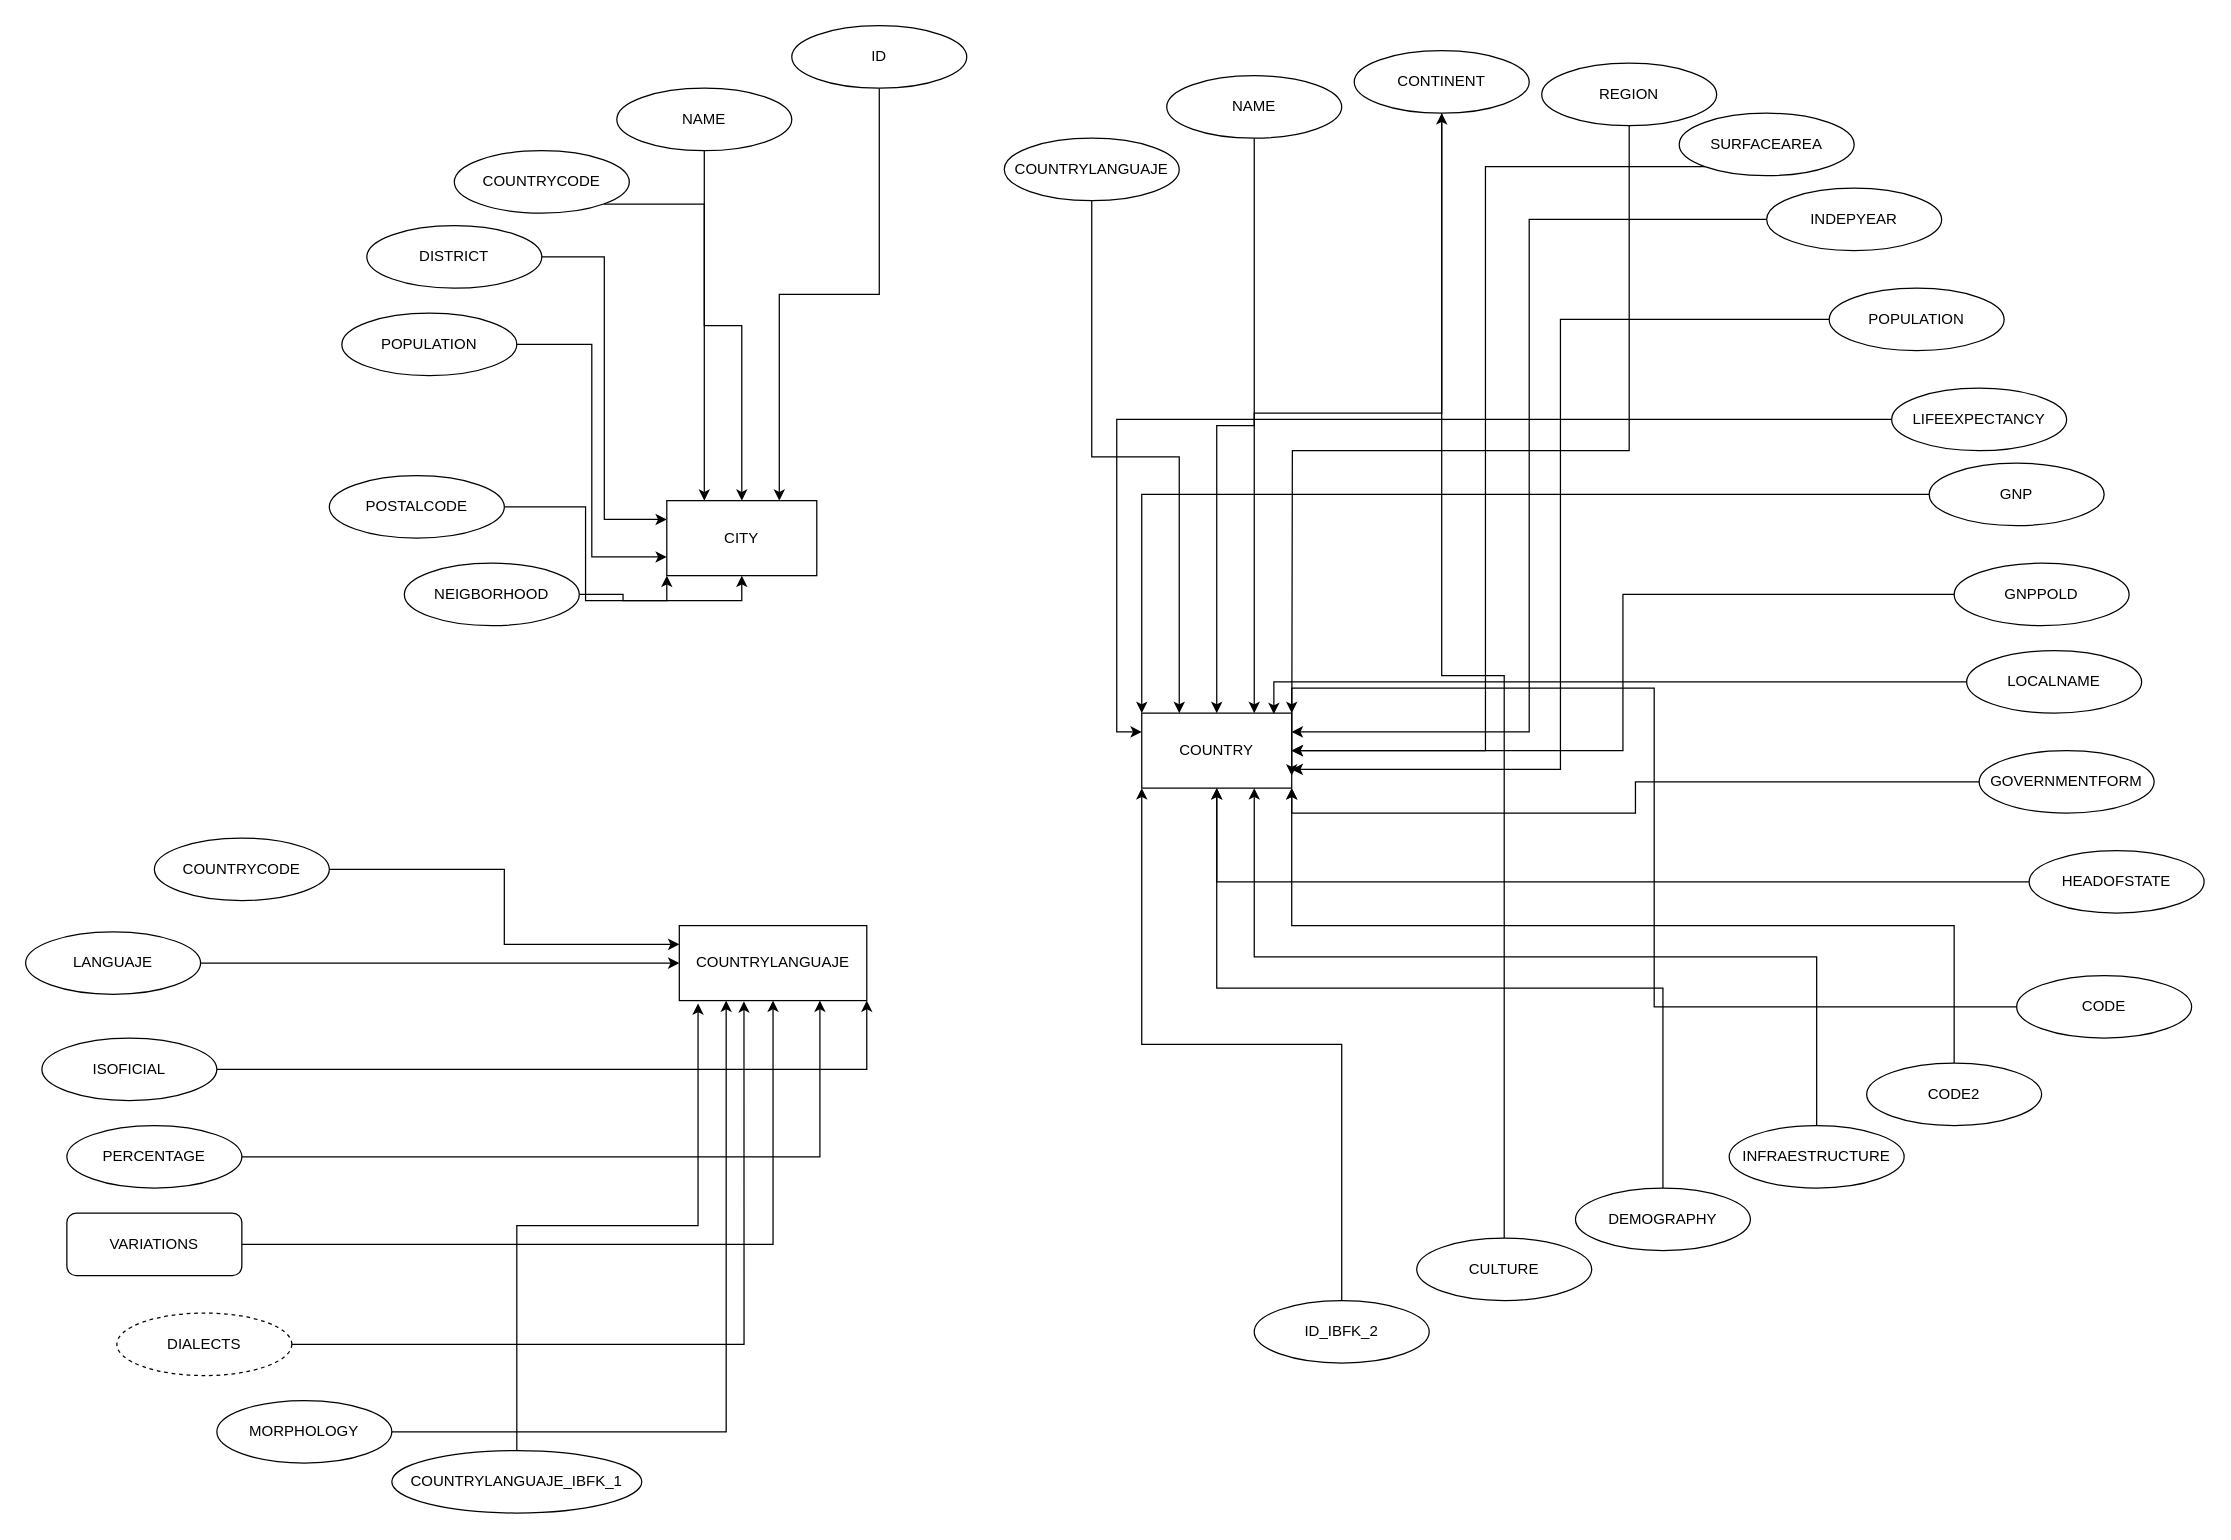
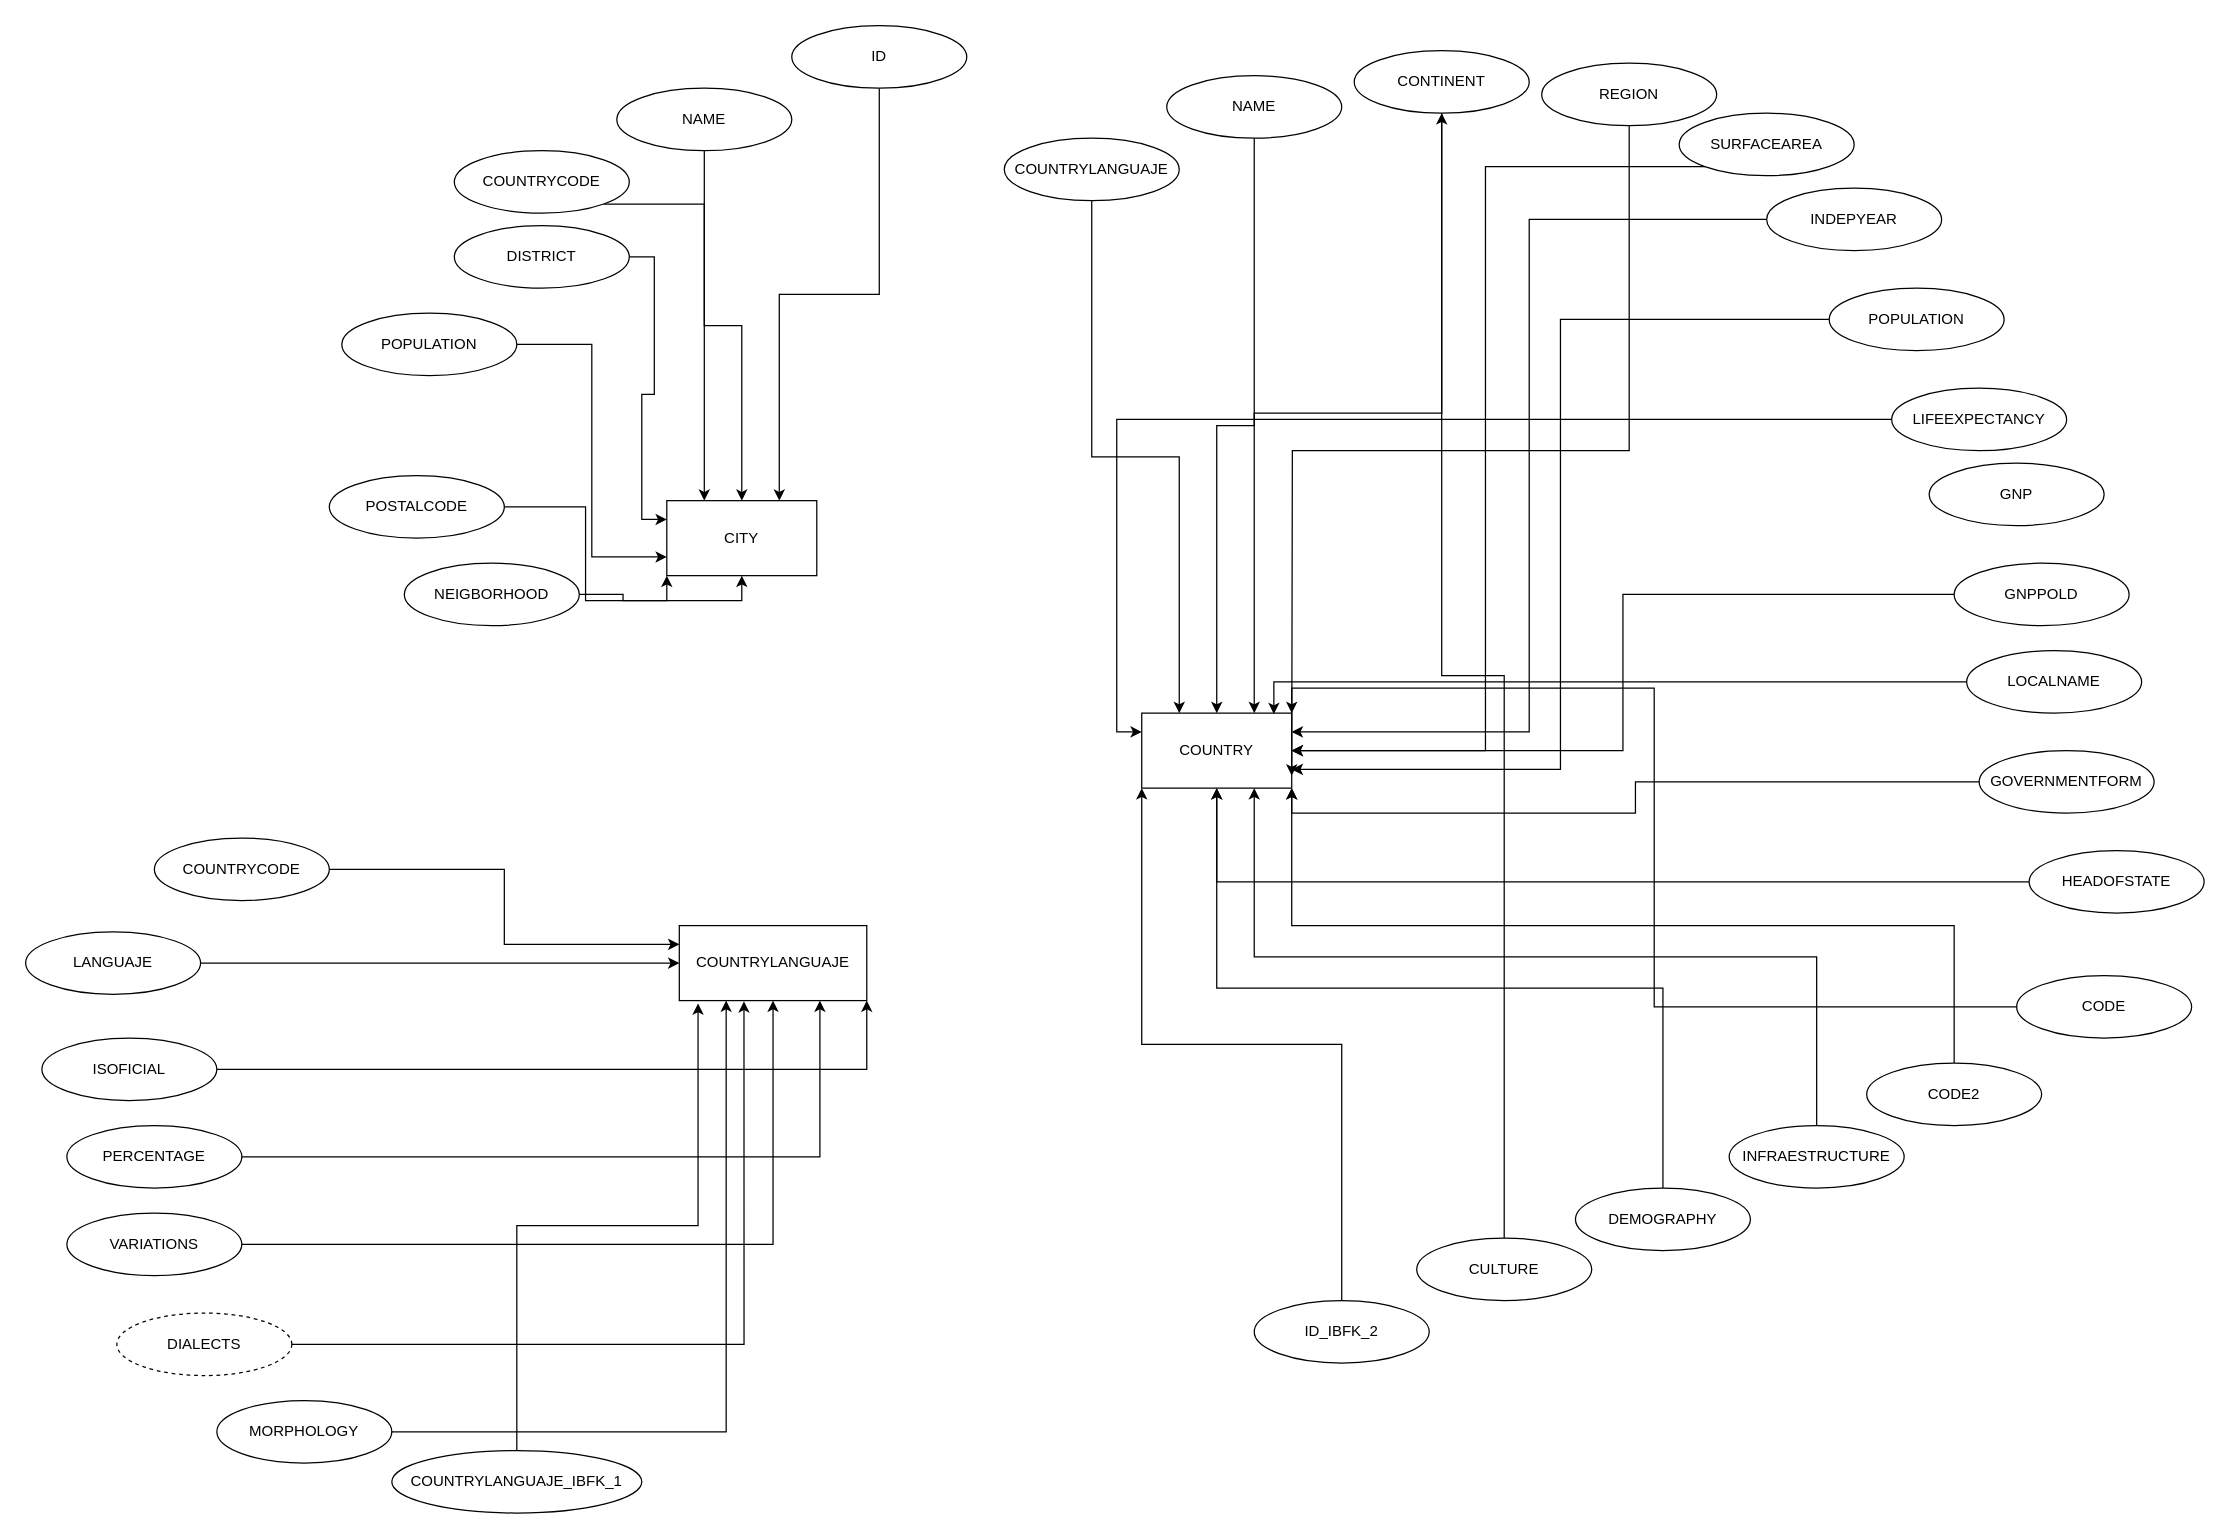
(454, 257) -> (542, 257)
(1431, 494) -> none
(154, 1244) -> (154, 1244)
